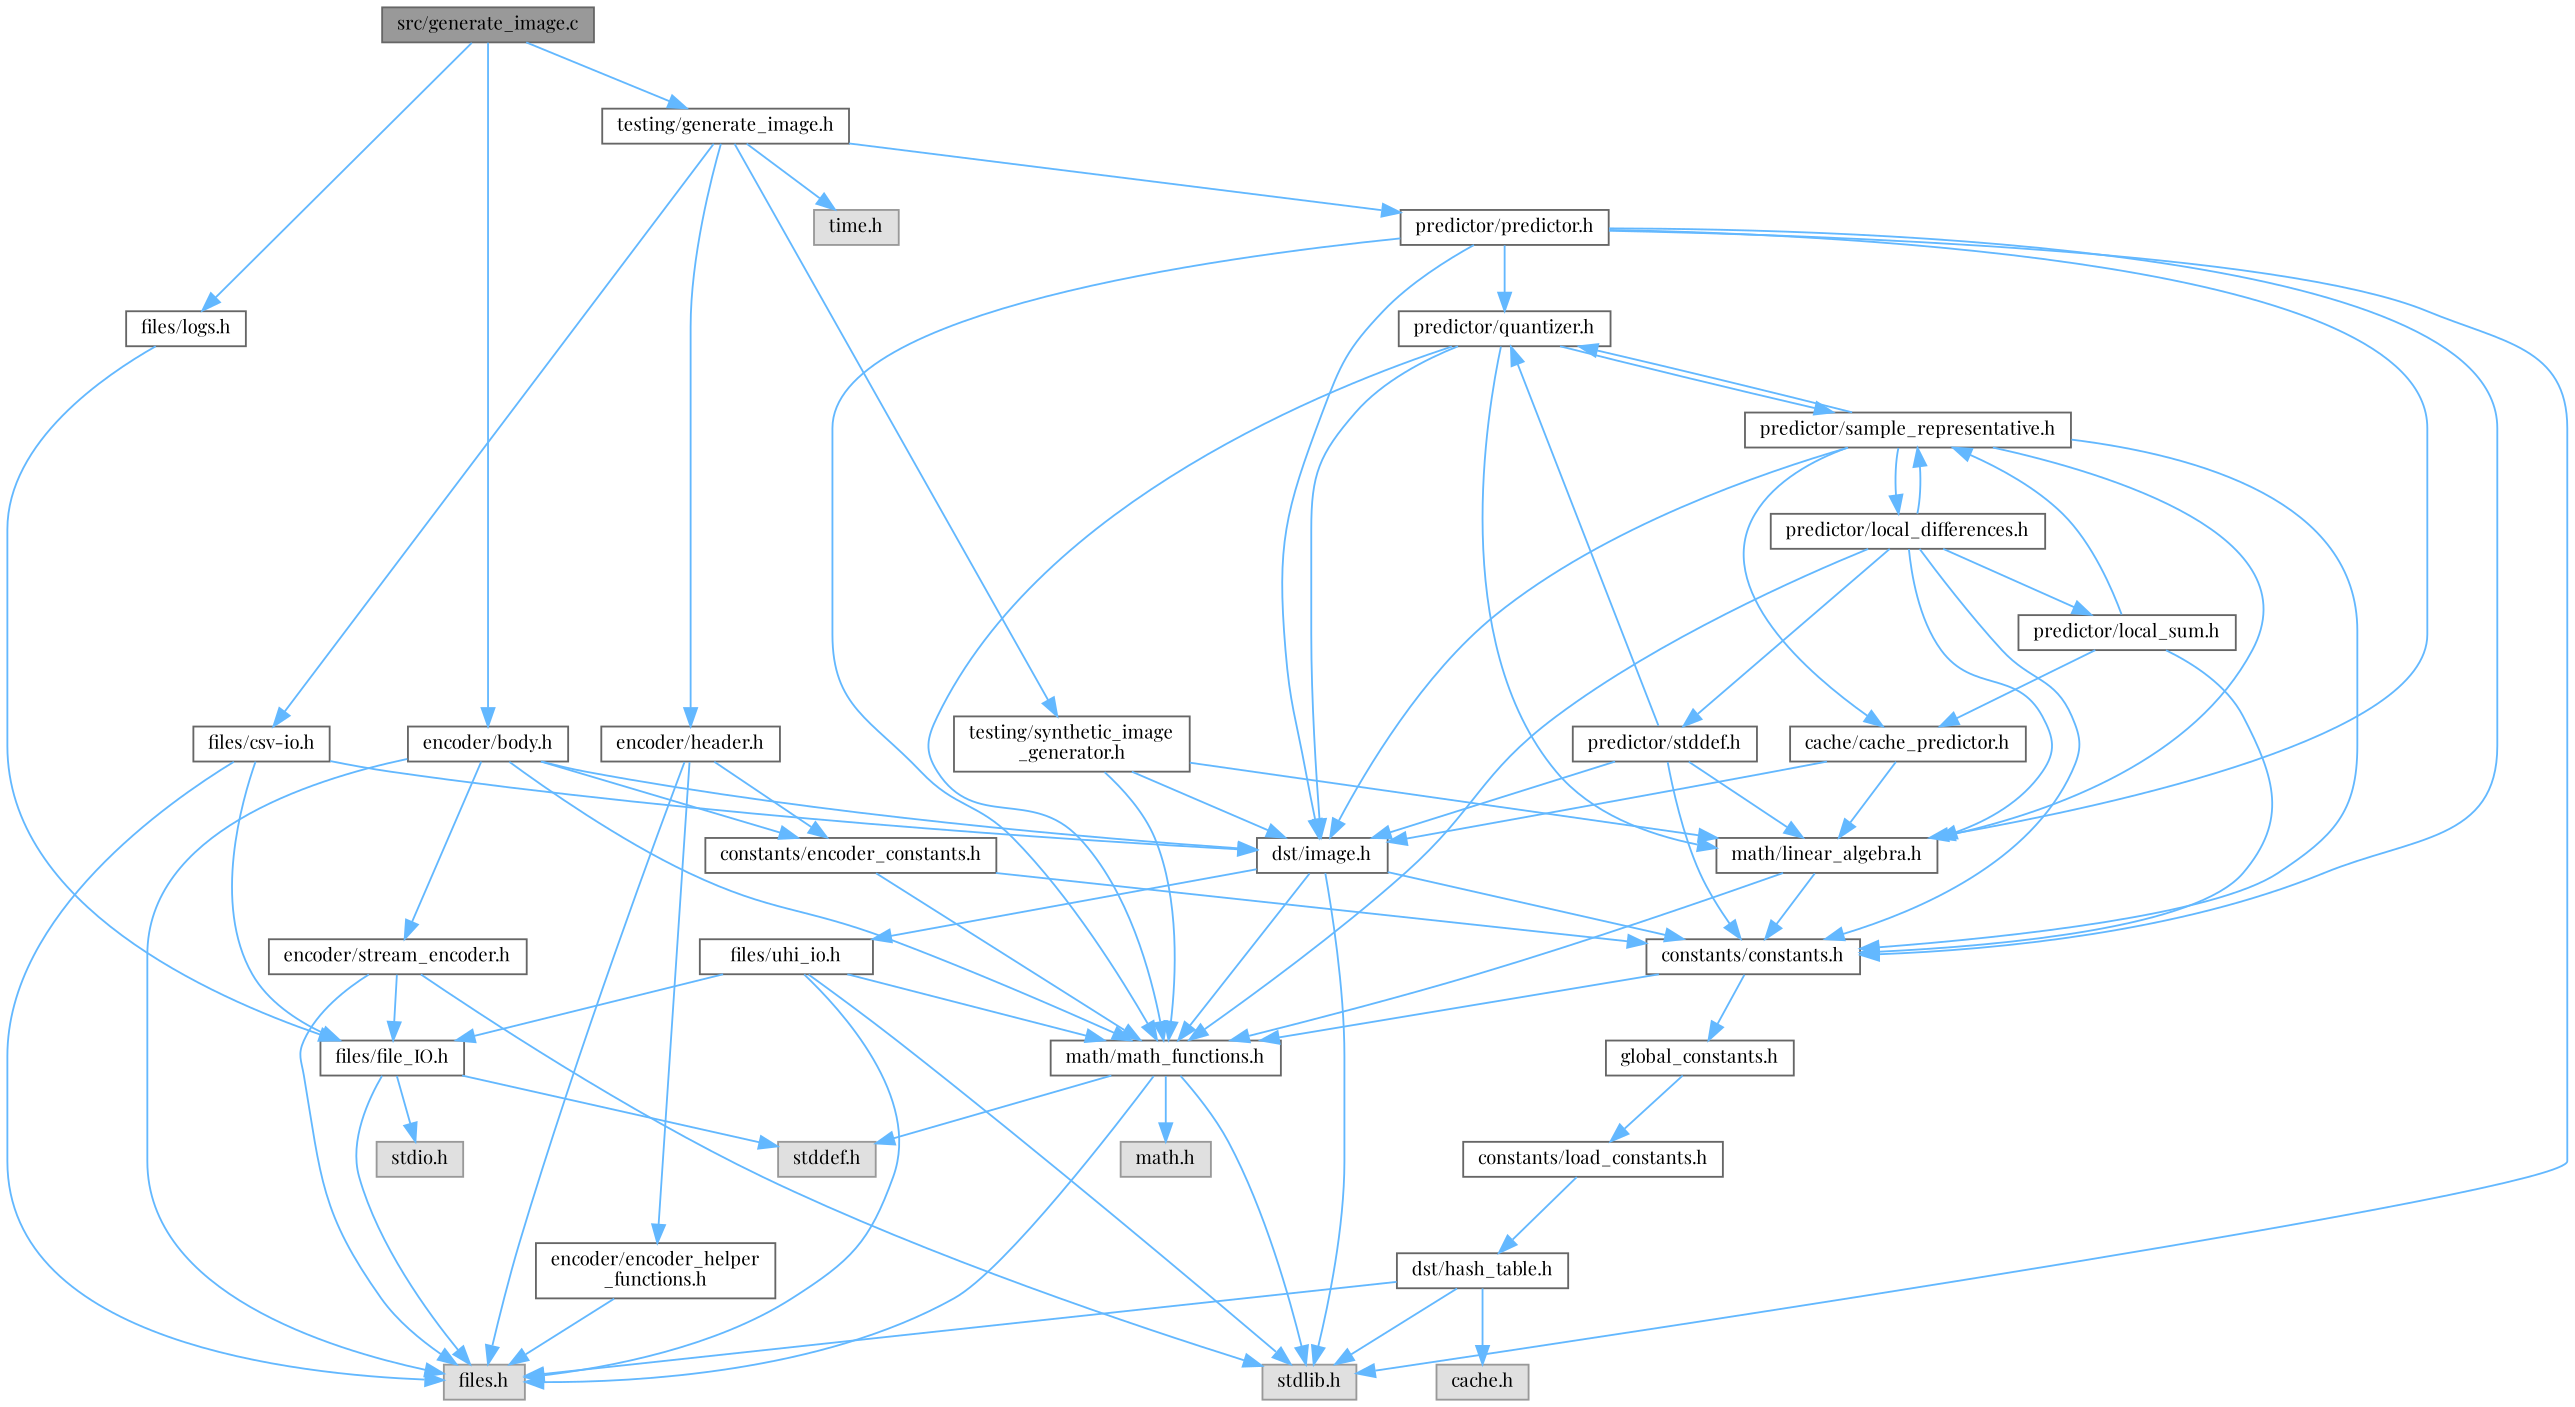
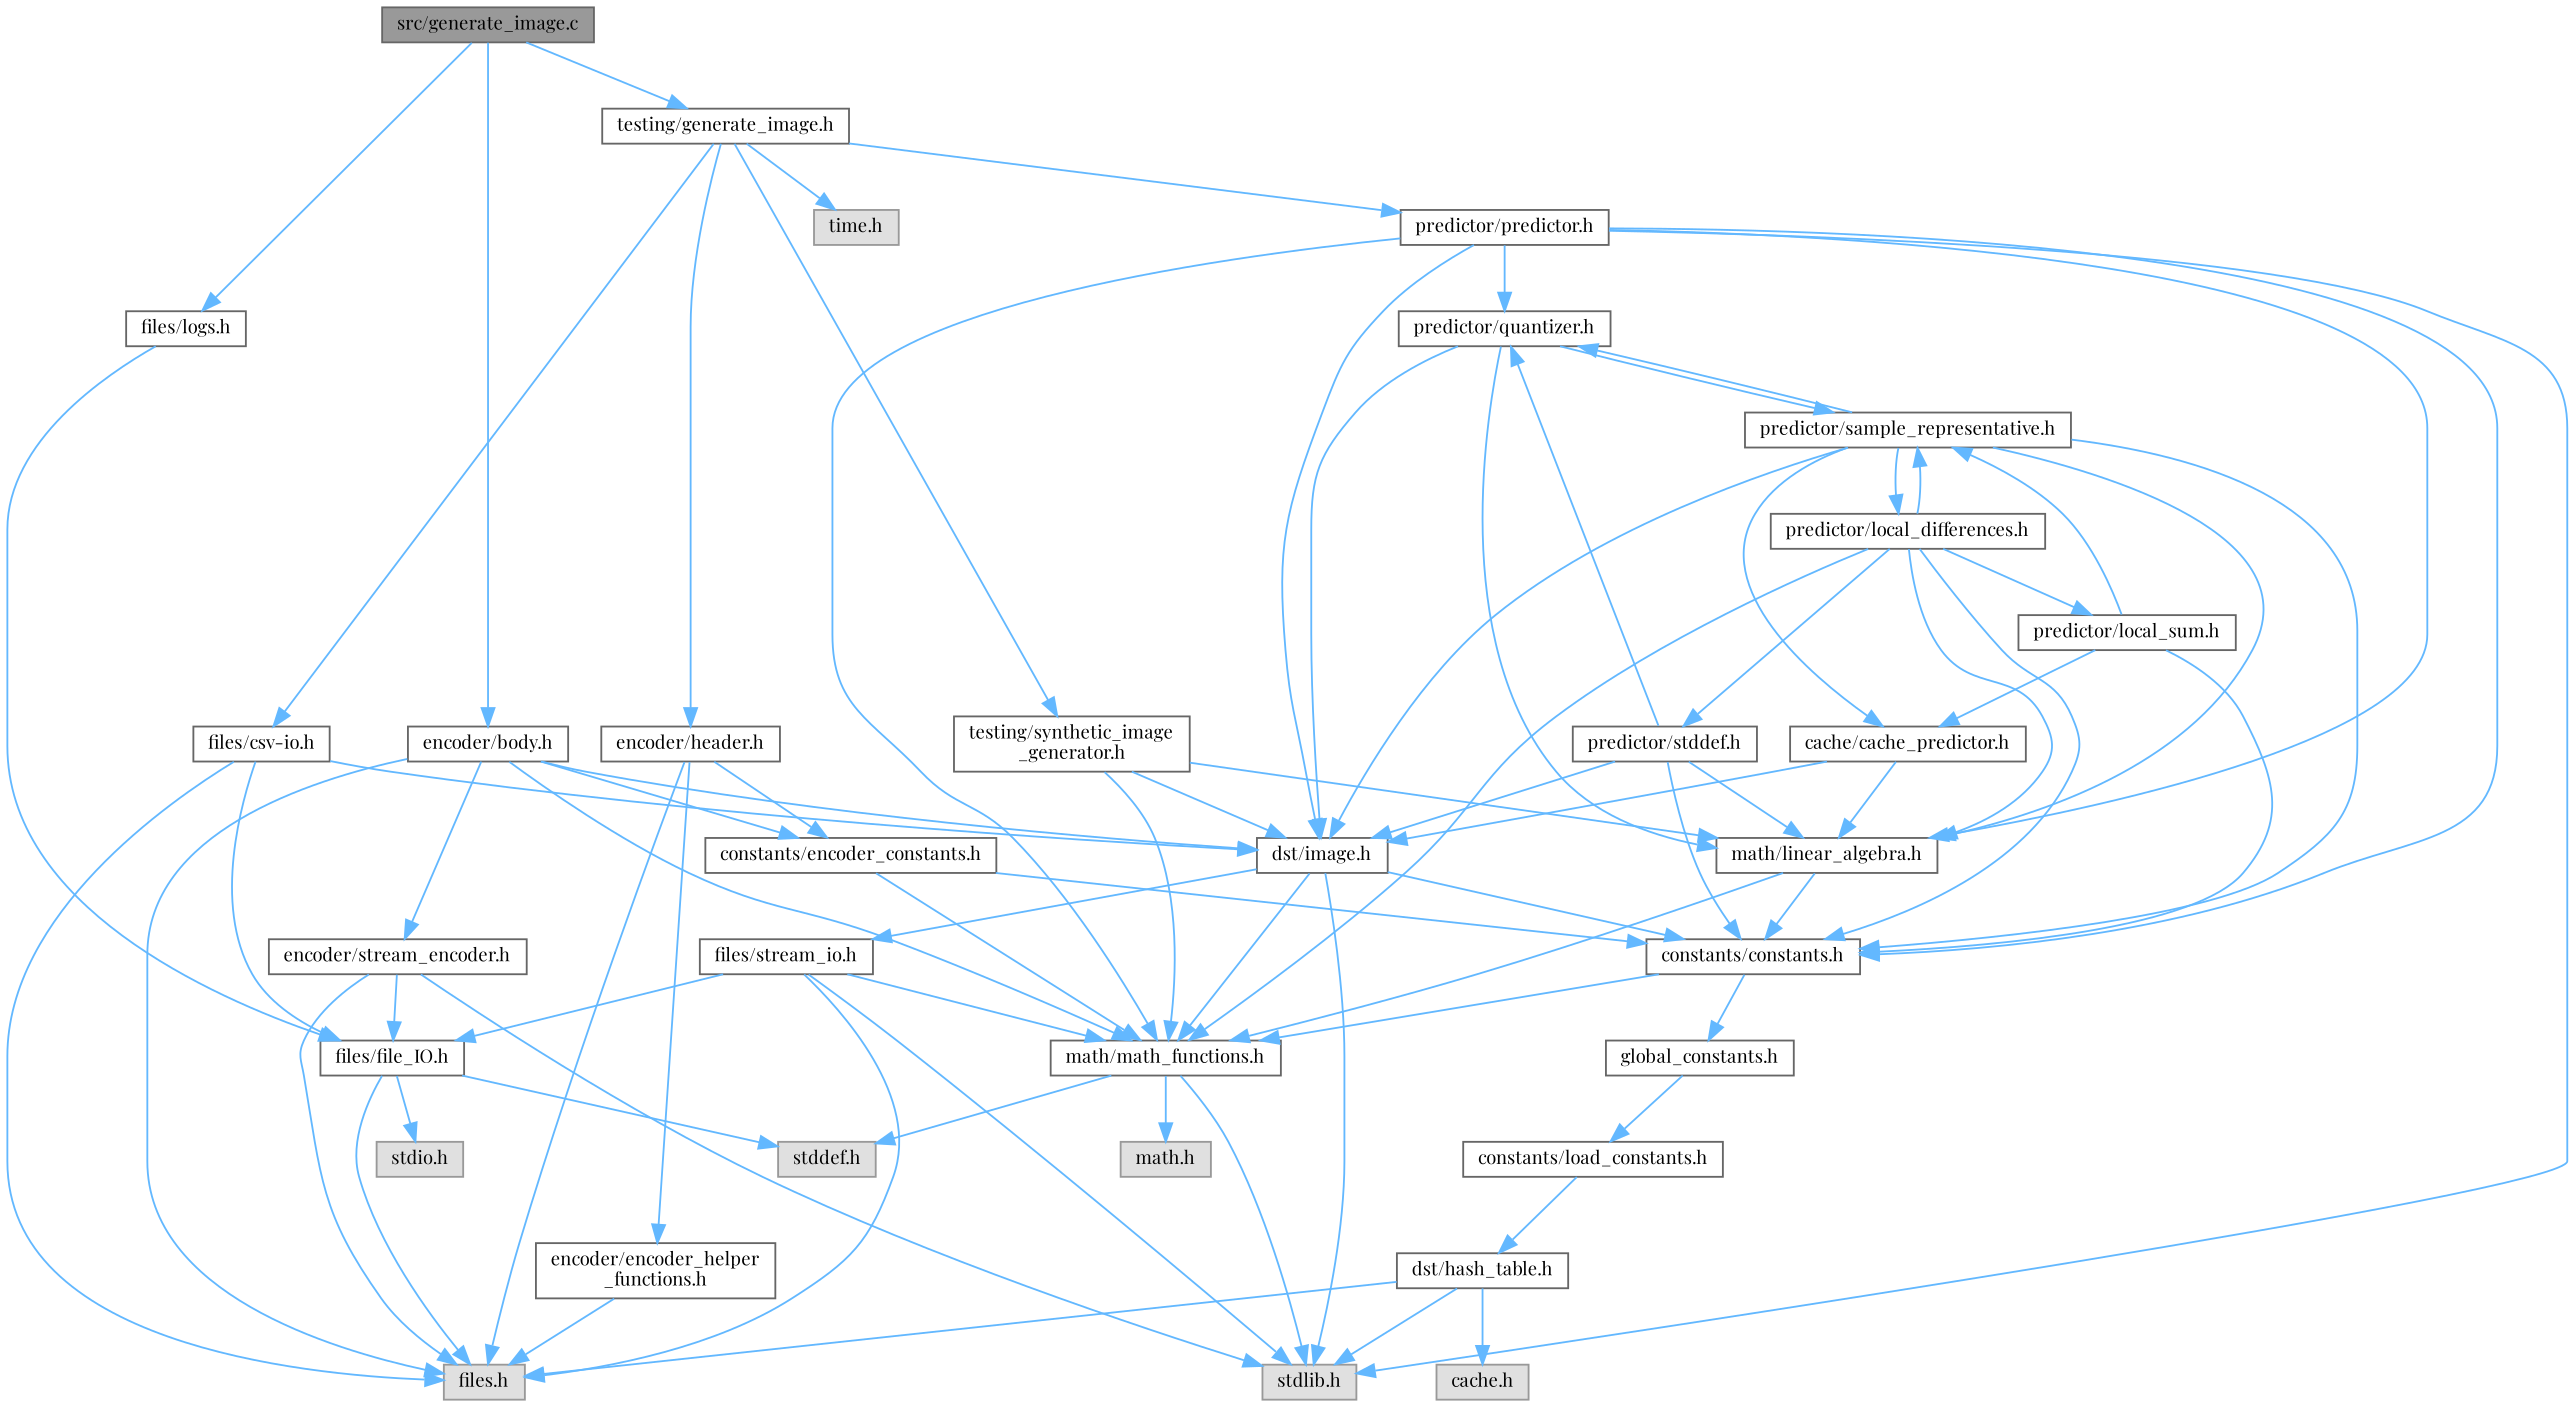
(1018, 603) -> none
(786, 957) -> (786, 957)
(915, 1317) -> none
